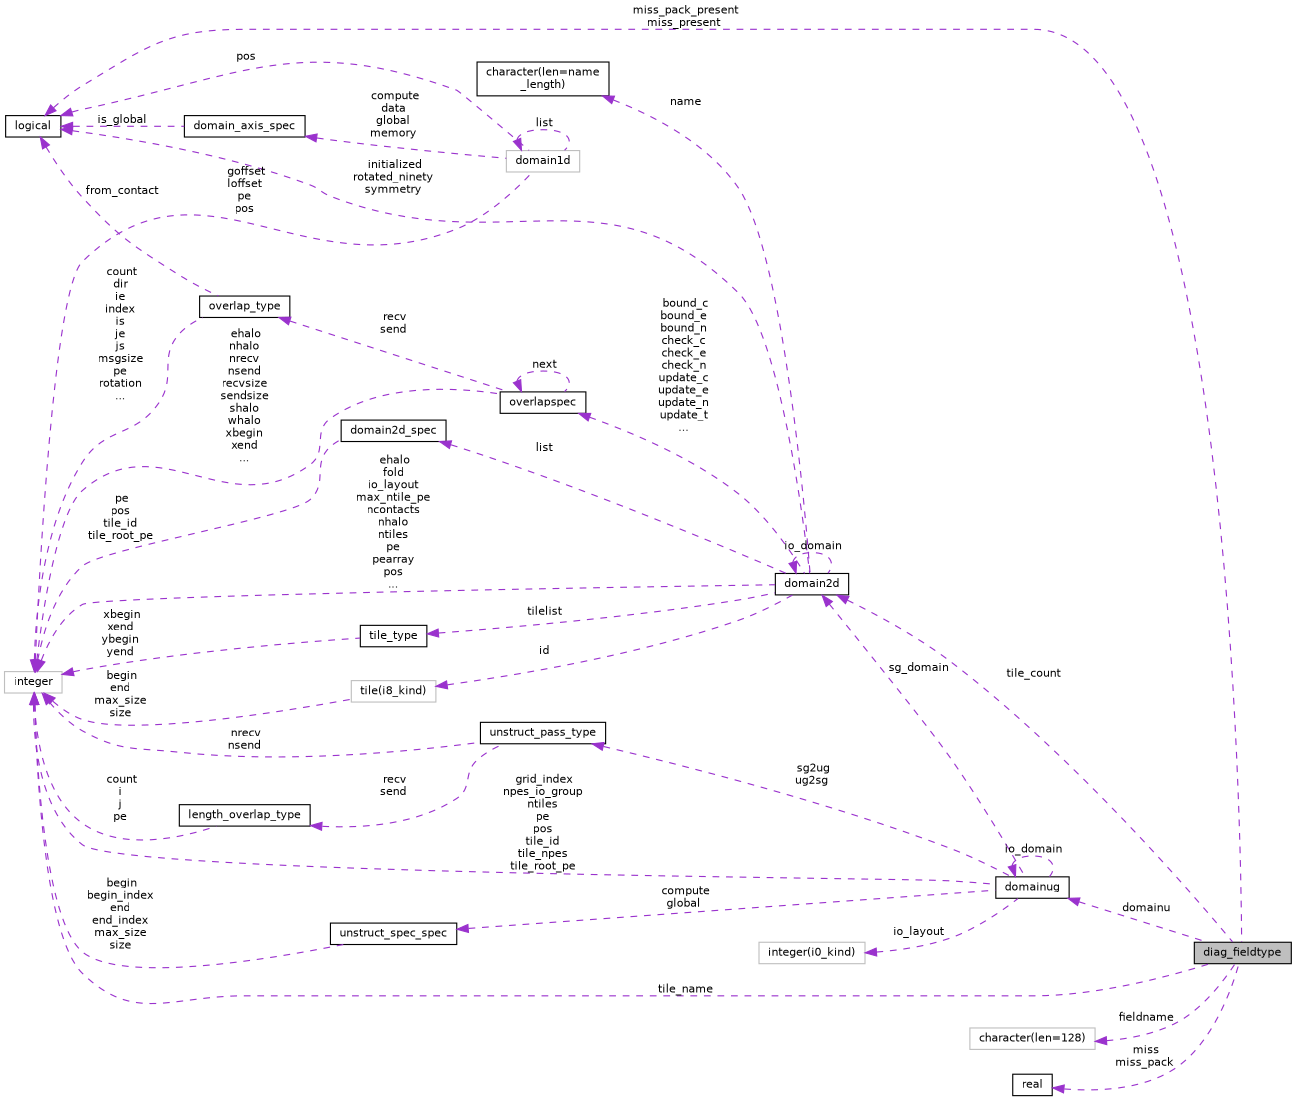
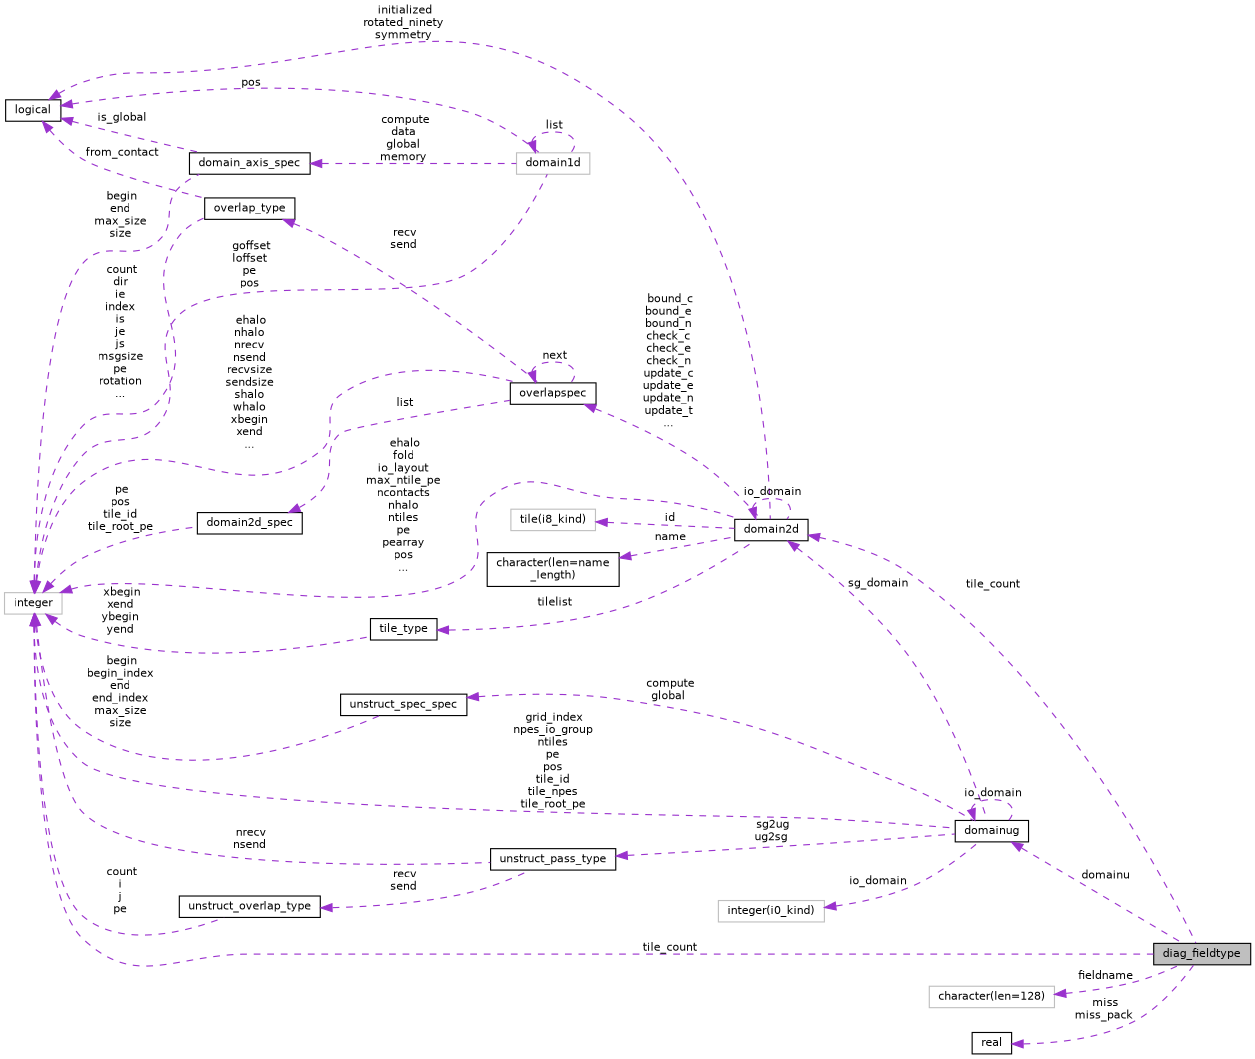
(1020, 29) -> none
(620, 505) -> (380, 423)
(200, 721) -> (55, 338)
(245, 815) -> (250, 907)
(917, 932) -> (877, 881)
(684, 990) -> (669, 948)
